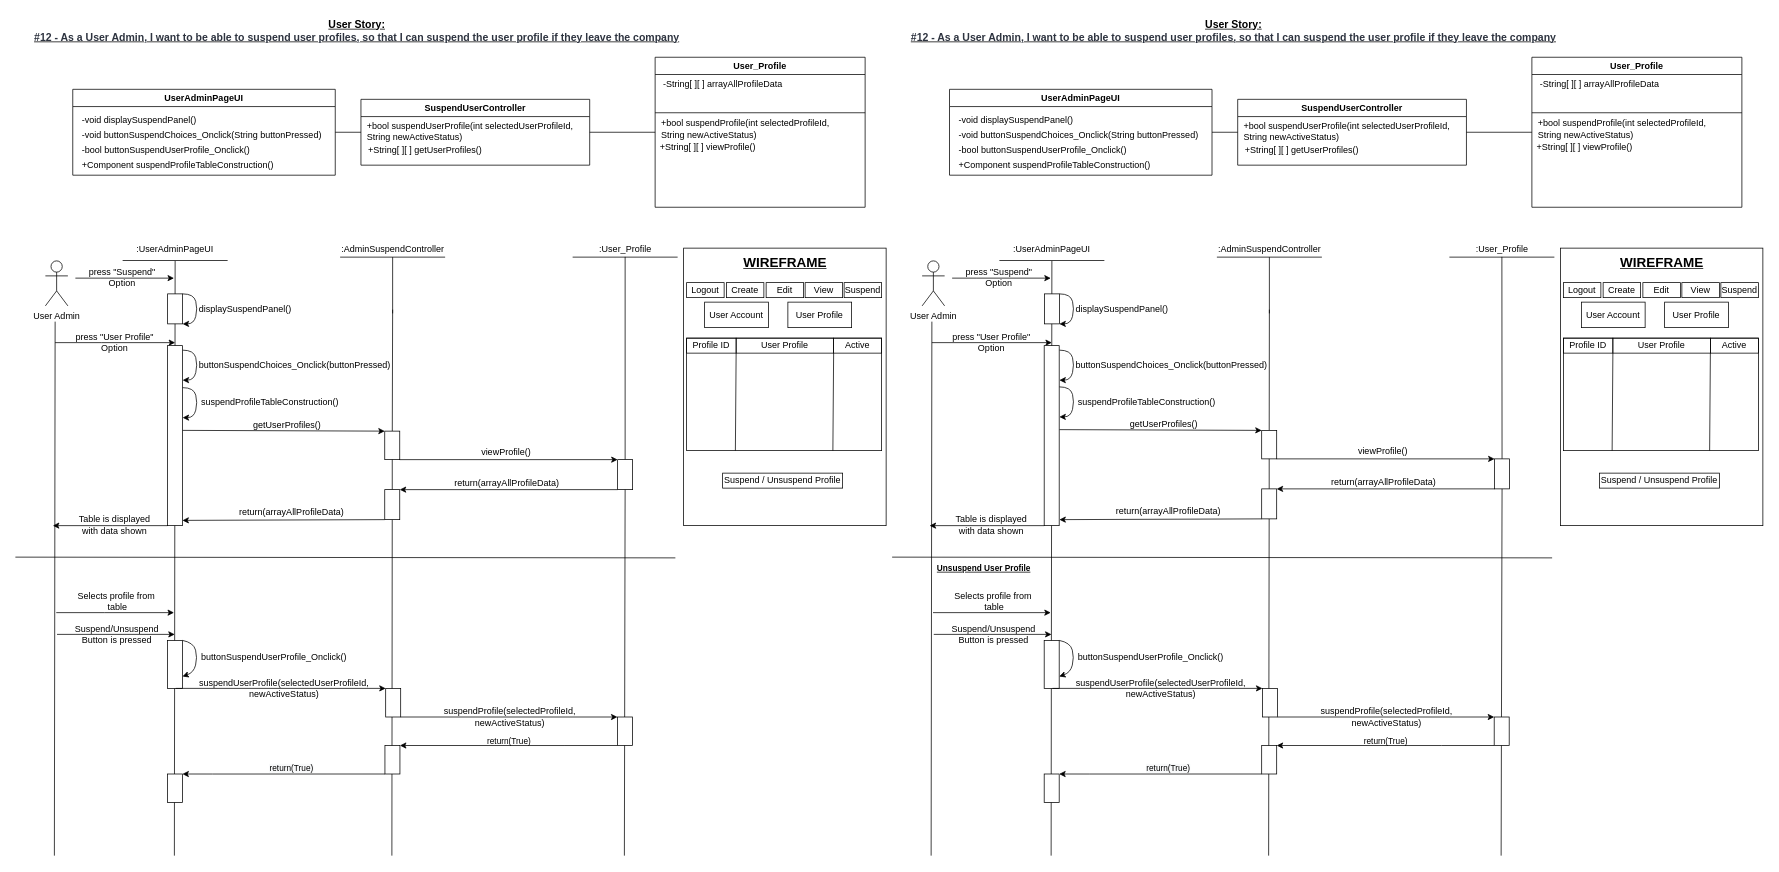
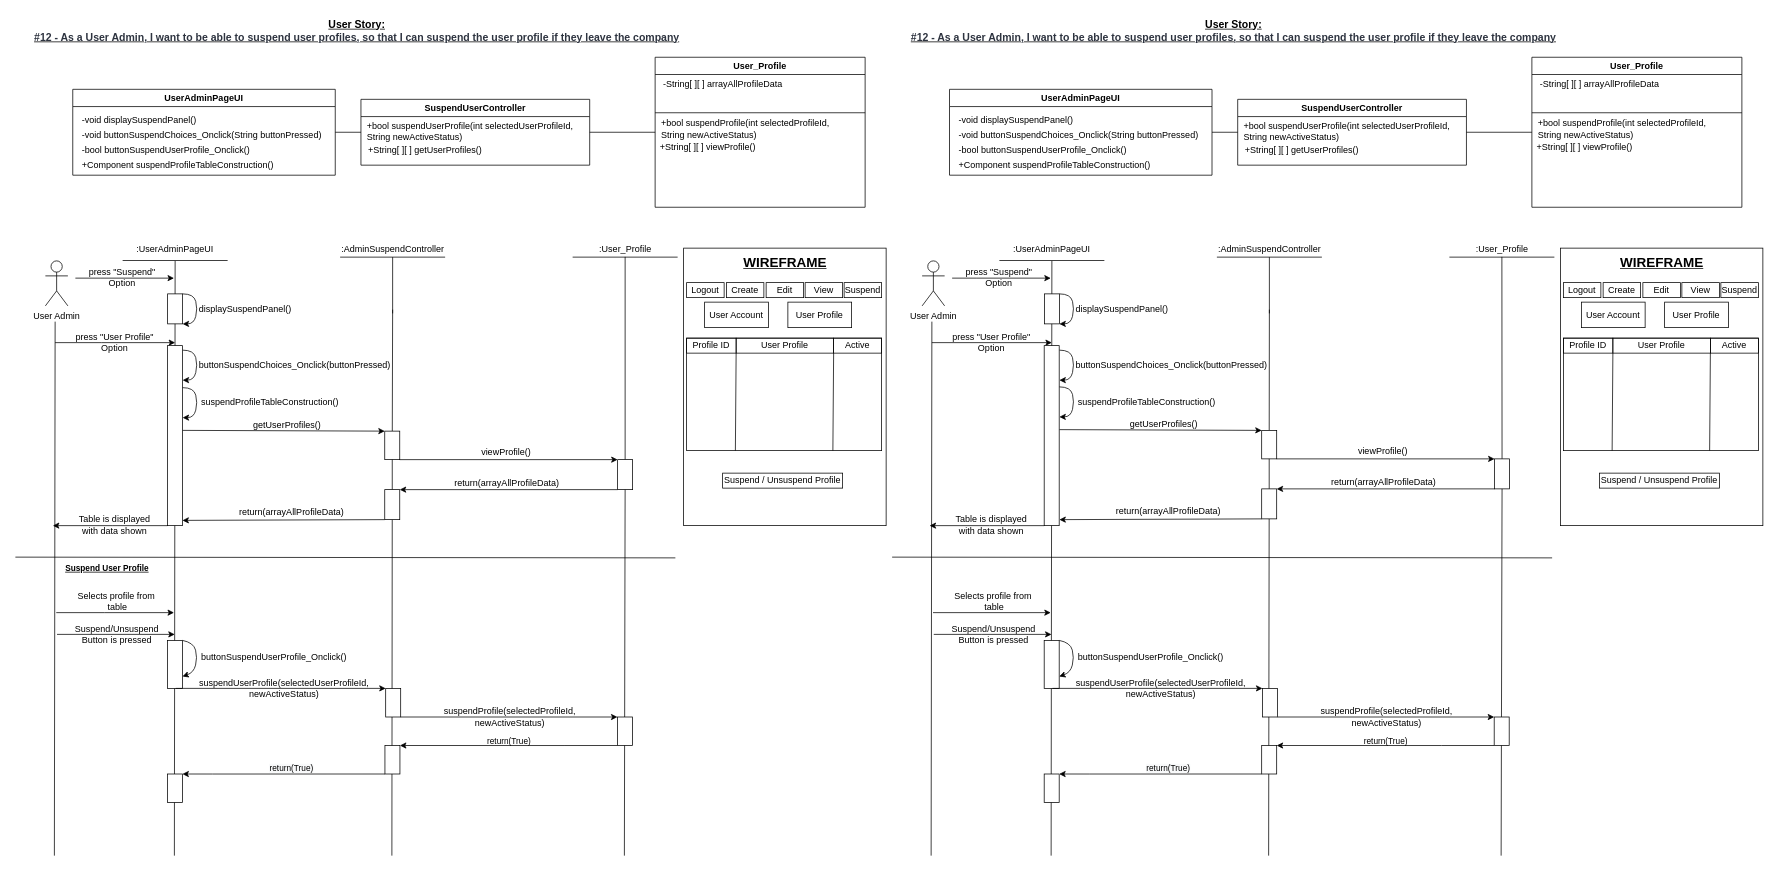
none -> (107, 568)
(984, 568) -> none
